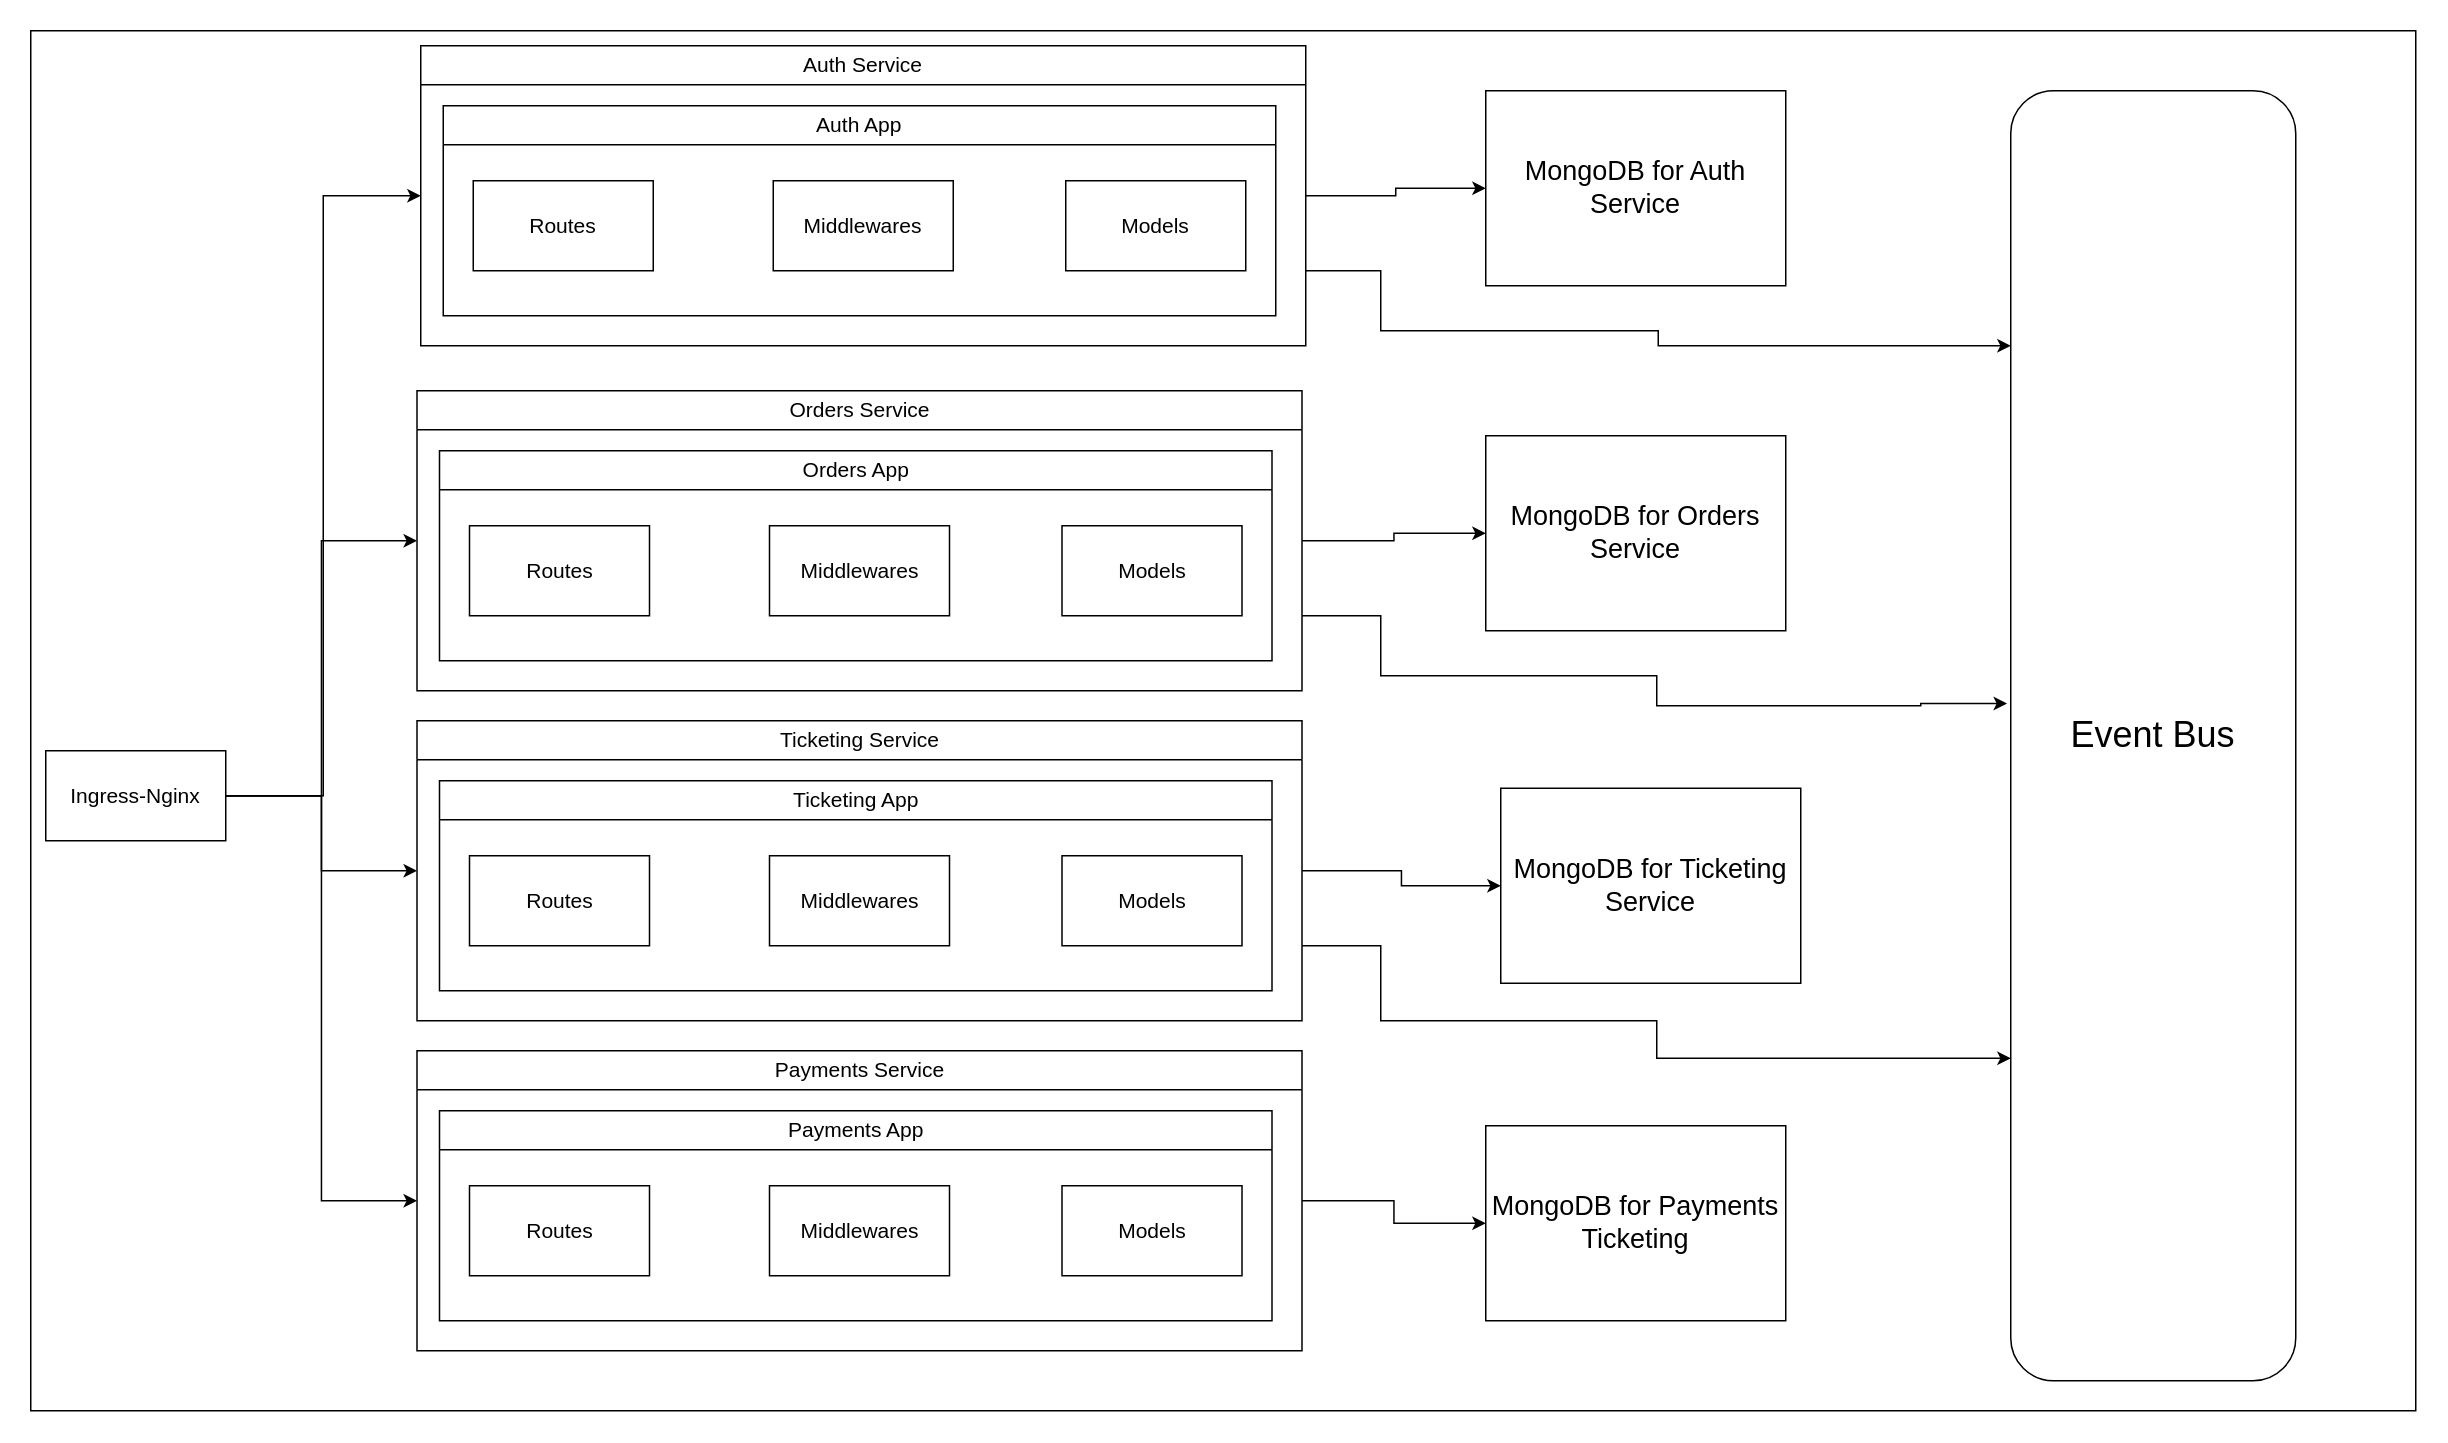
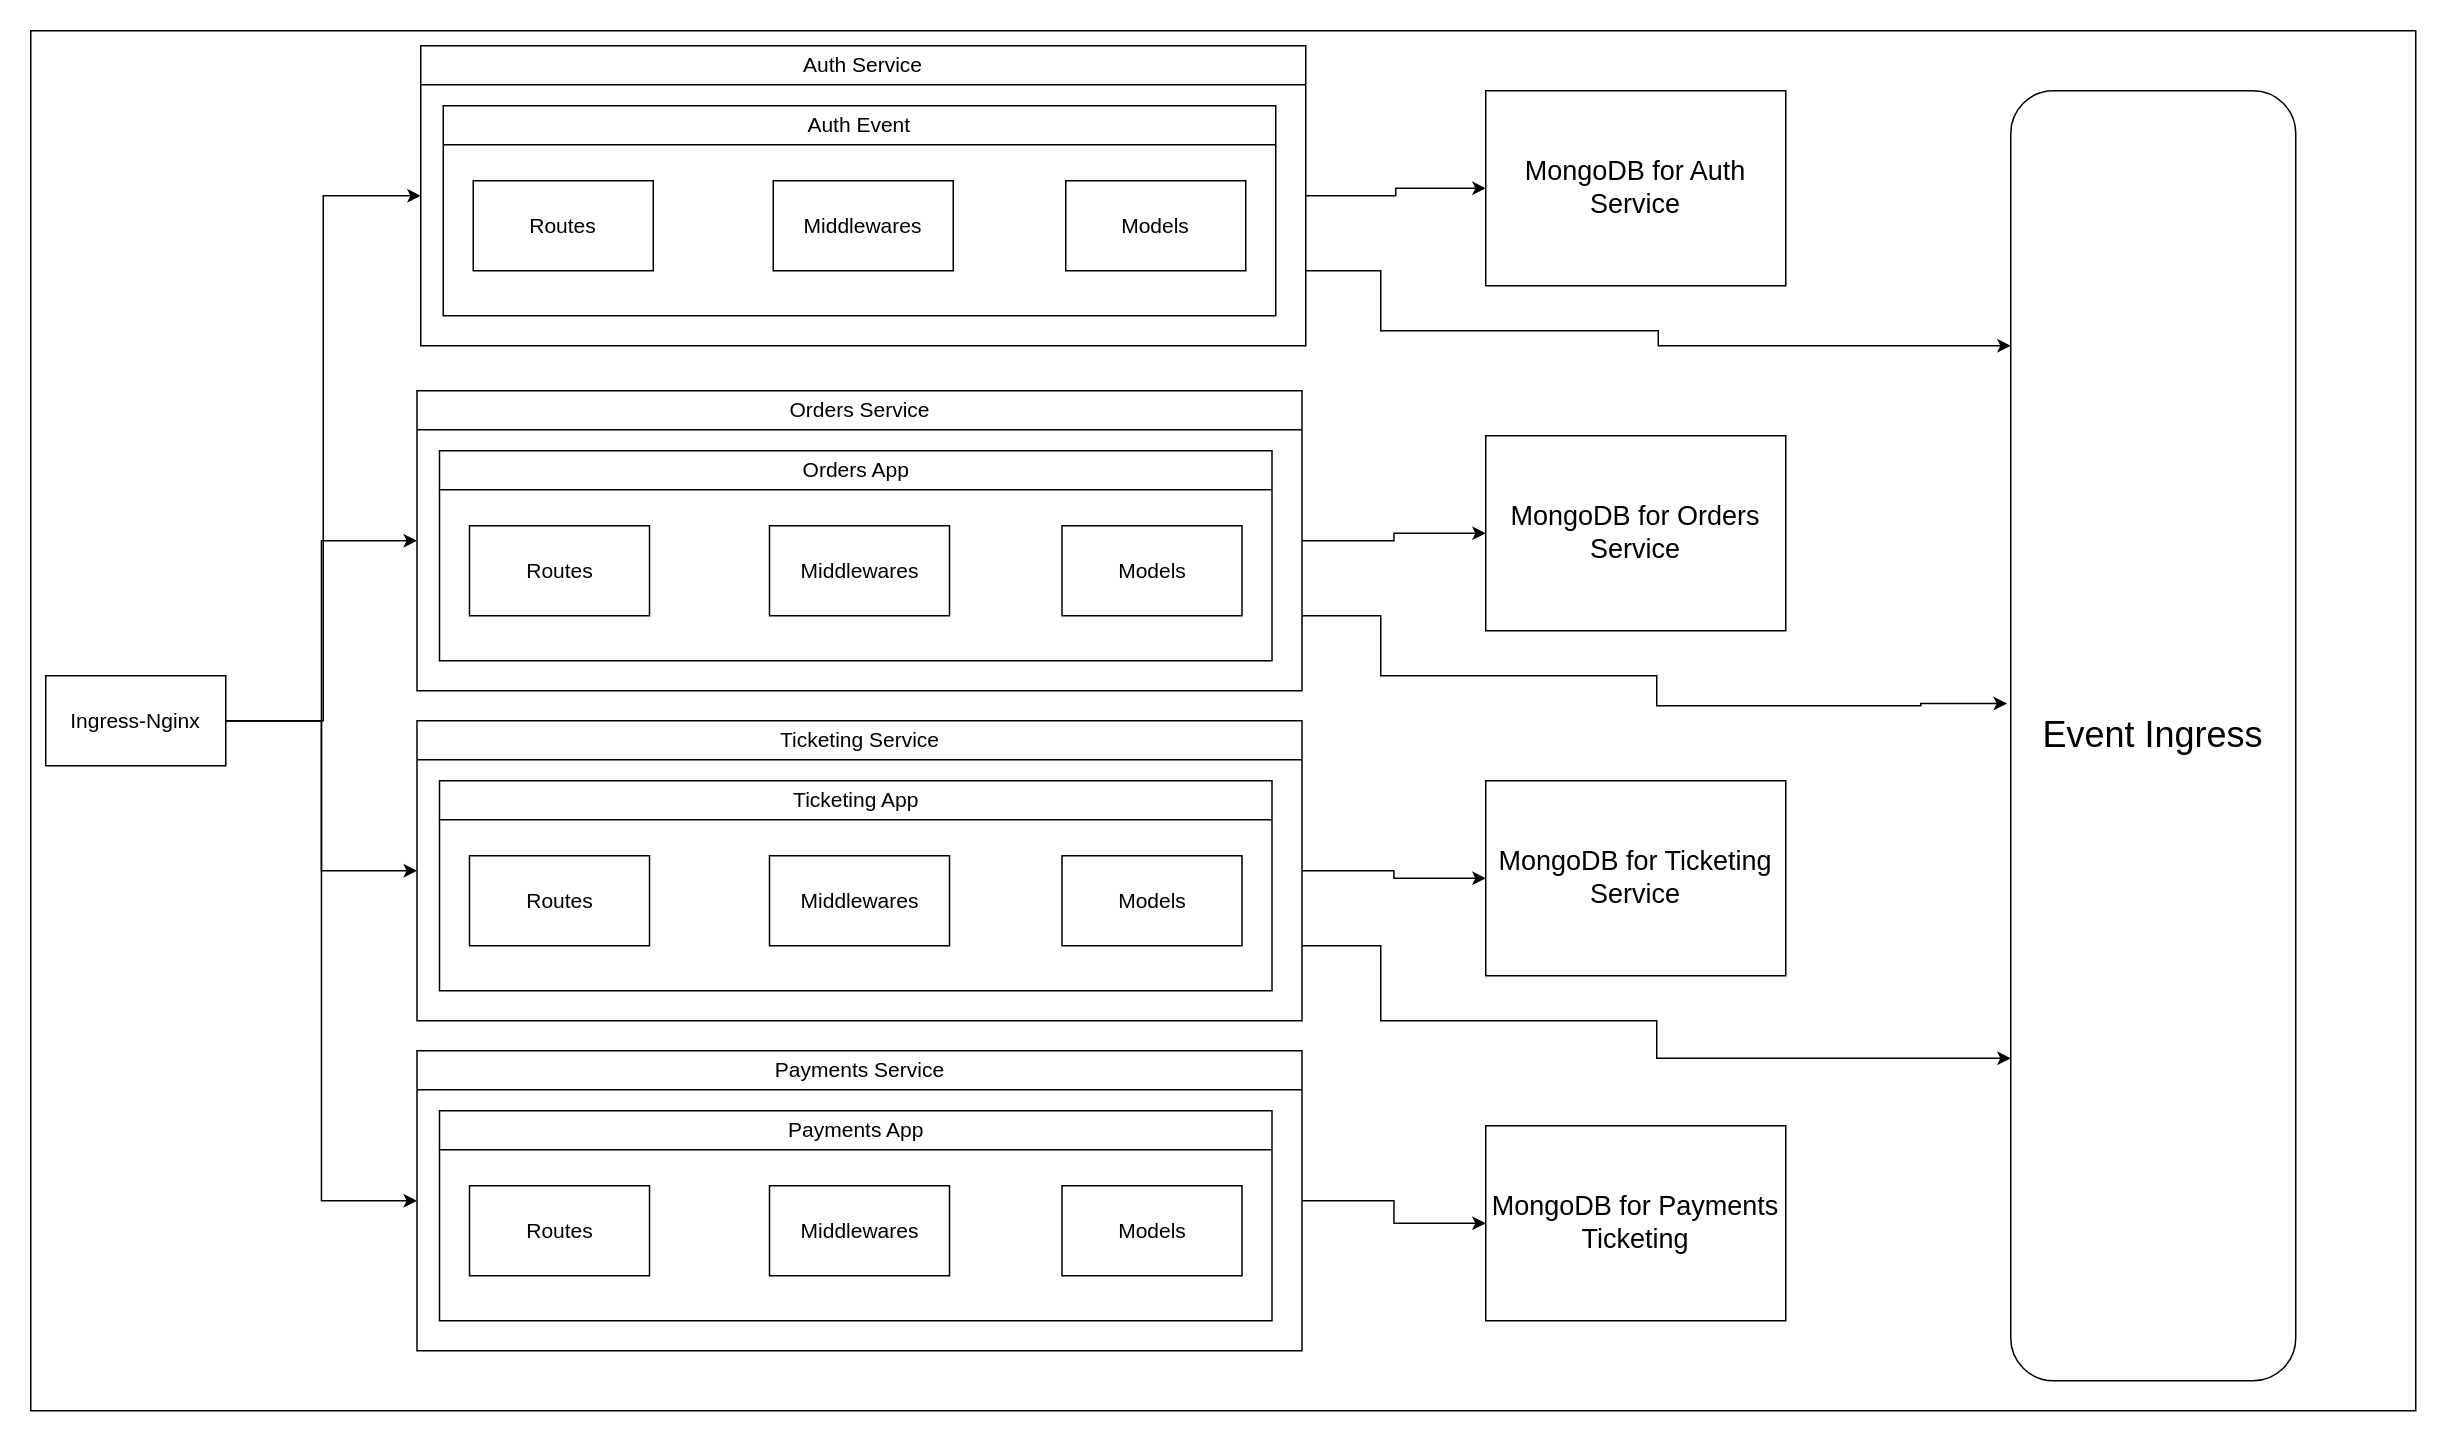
(860, 125) -> (860, 125)
(2153, 736) -> (2153, 736)
(136, 796) -> (136, 721)
(1651, 886) -> (1636, 878)
